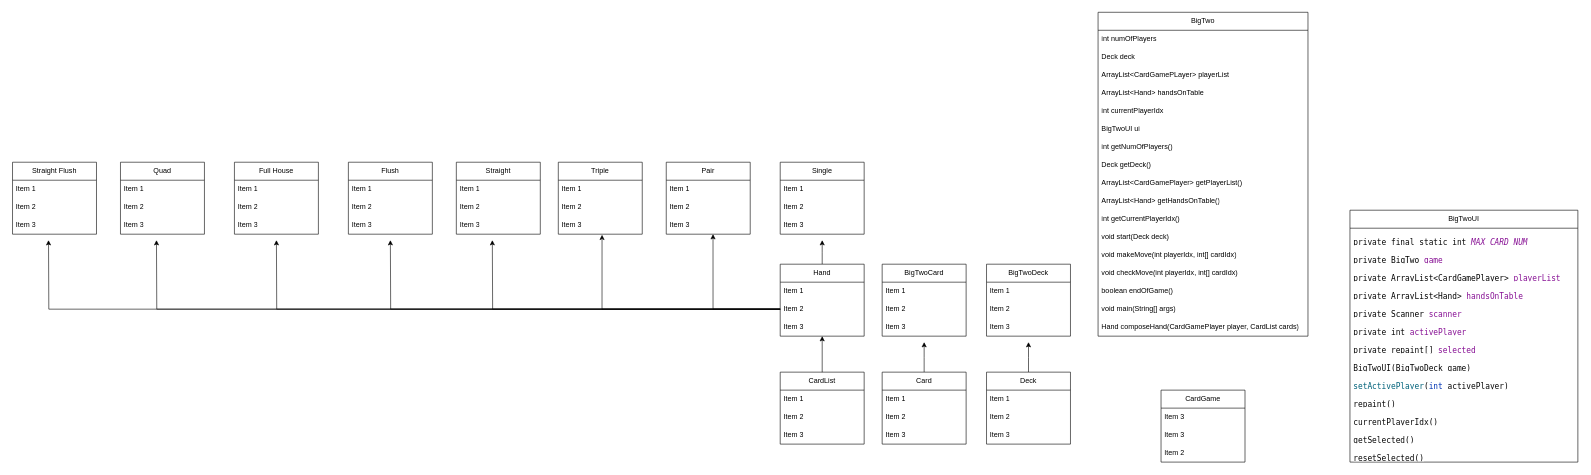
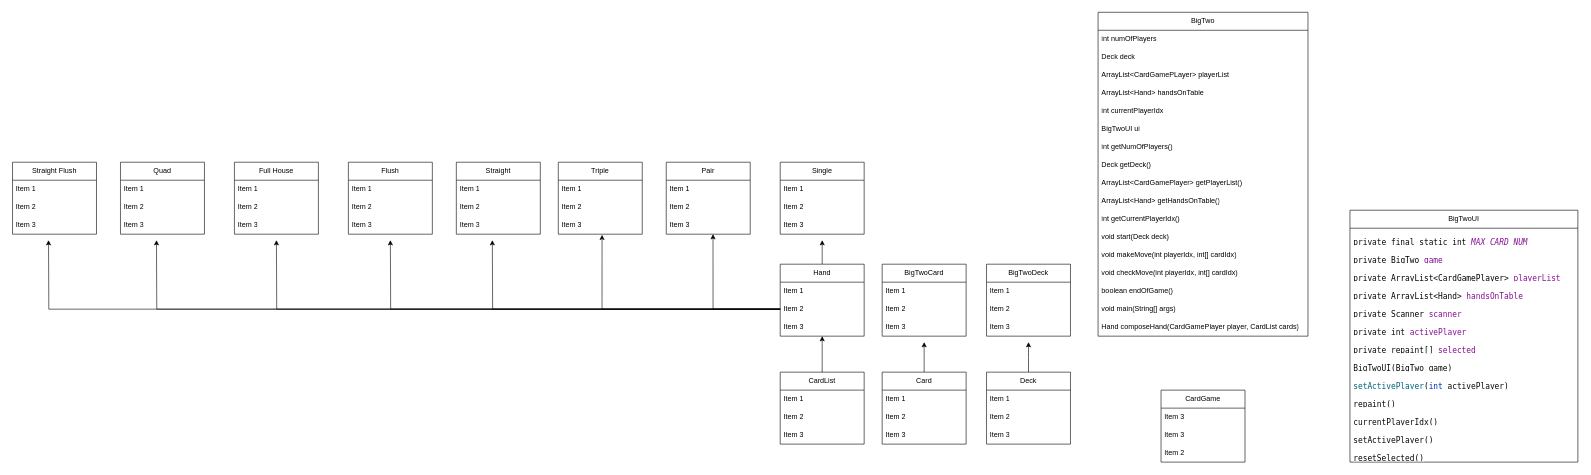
(1401, 363) -> (1393, 363)
(1379, 435) -> (1386, 435)
